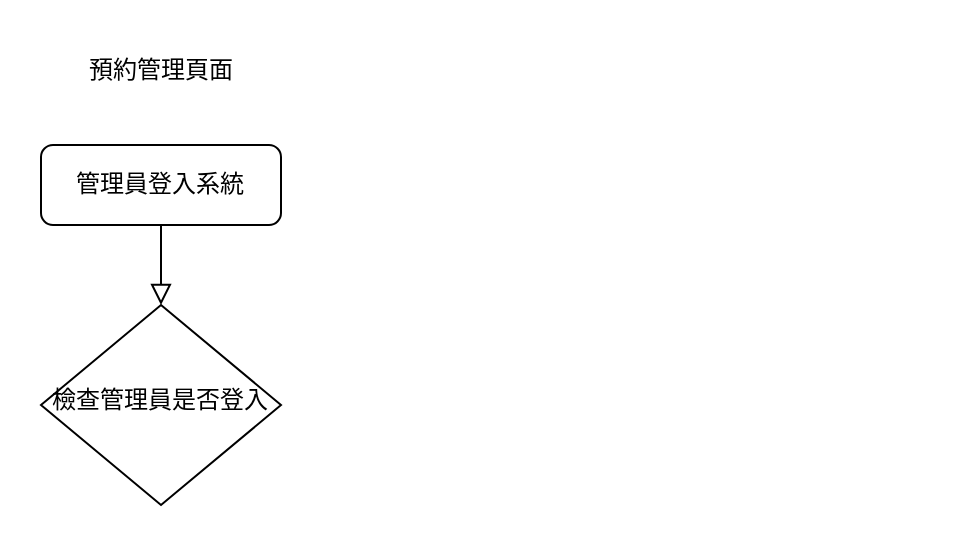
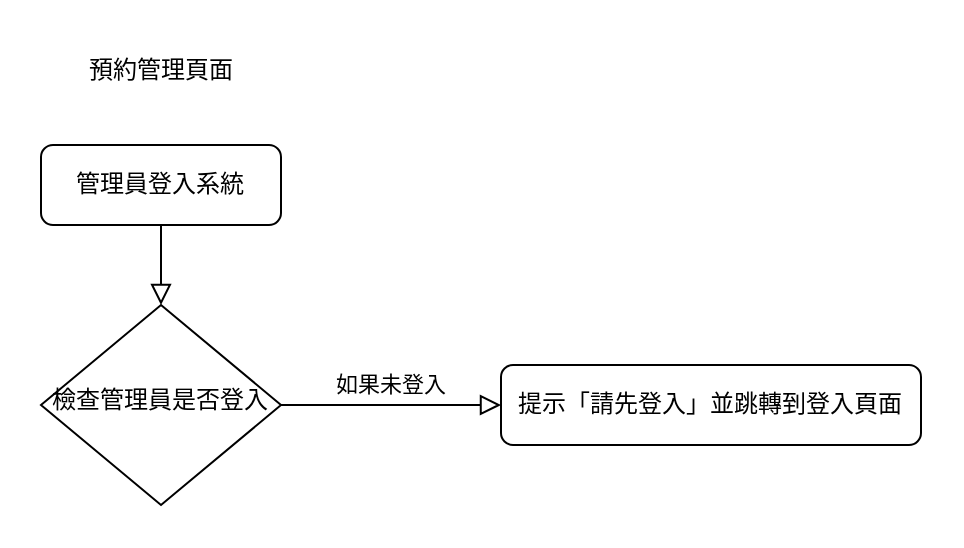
none -> (380, 405)
none -> (711, 405)
